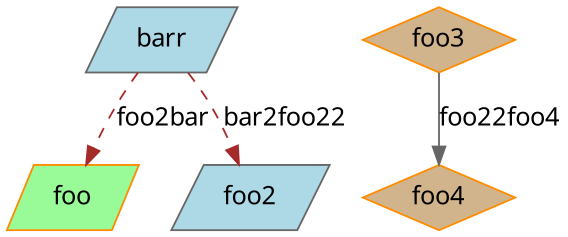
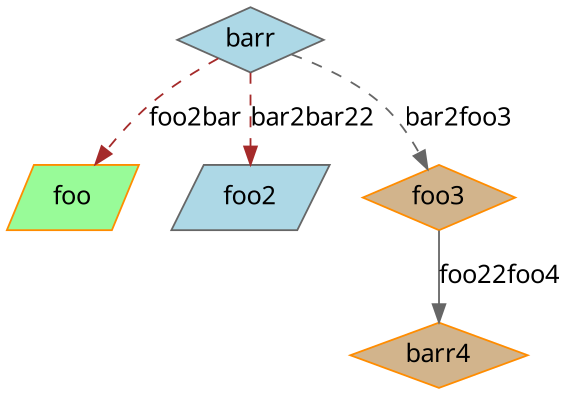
(162, 40) -> (251, 40)
none -> (365, 91)
(285, 119) -> (313, 119)
(439, 198) -> (439, 355)
